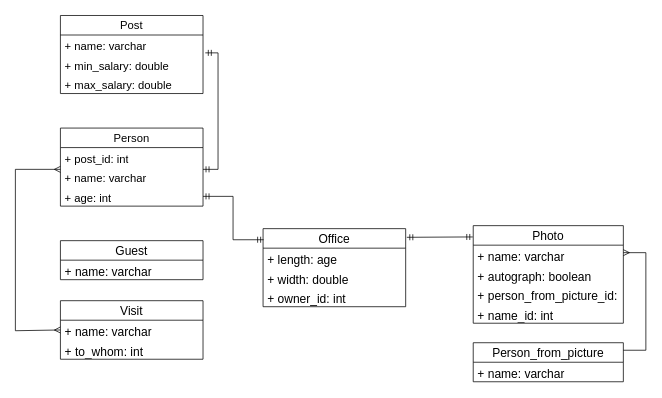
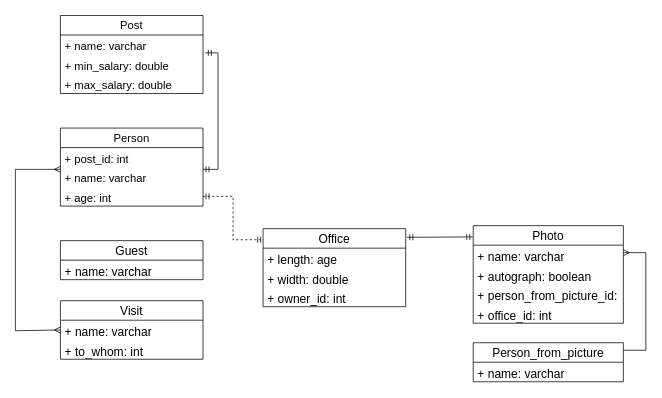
(233, 216) -> (233, 216)
(517, 316) -> (522, 316)
